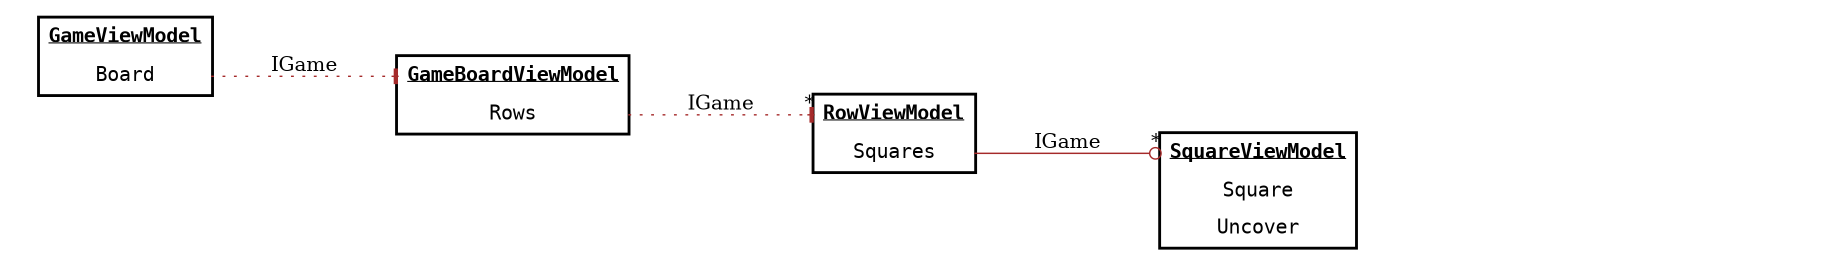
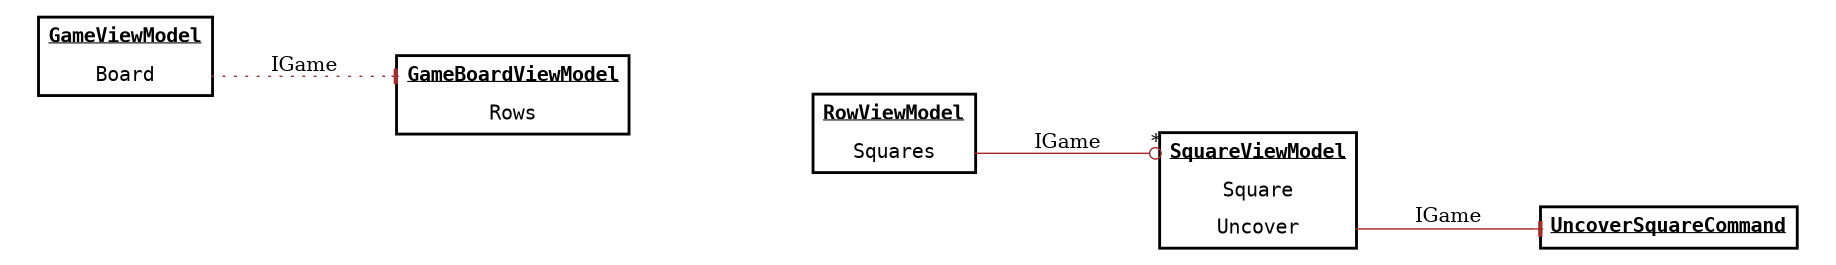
(718, 115) -> none
none -> (1669, 228)
